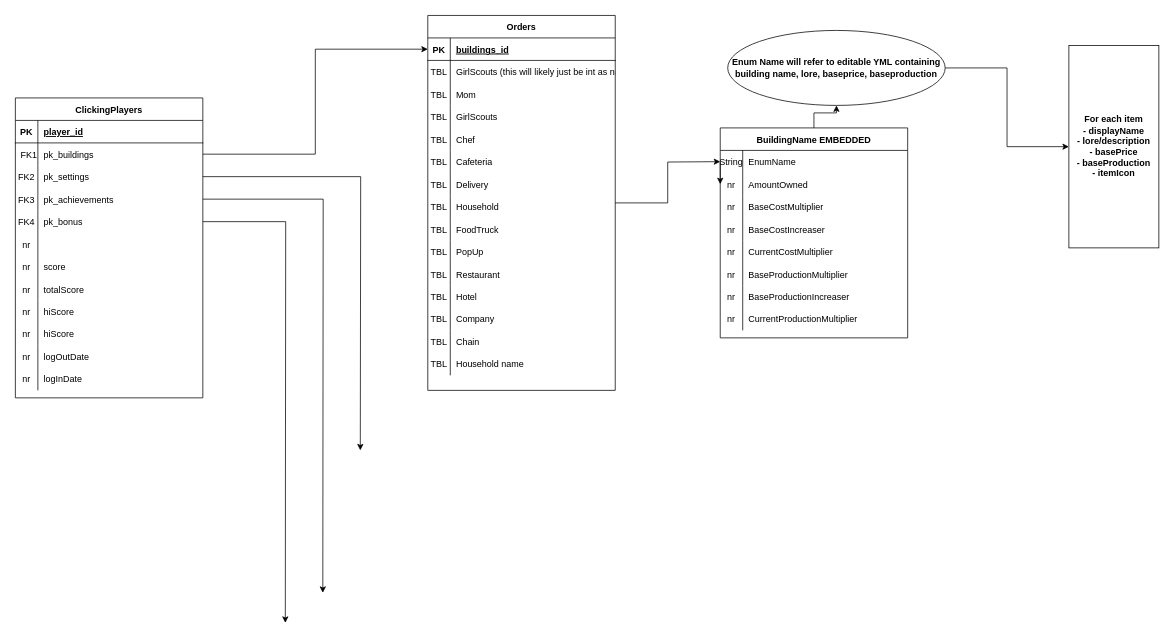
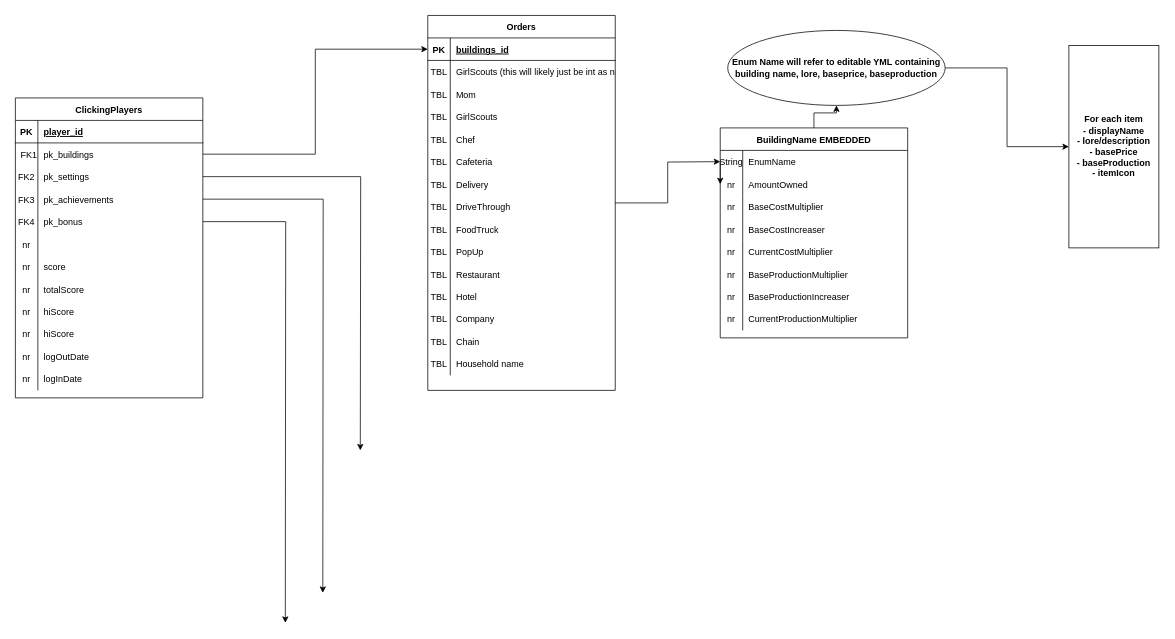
(478, 207) -> (485, 207)
